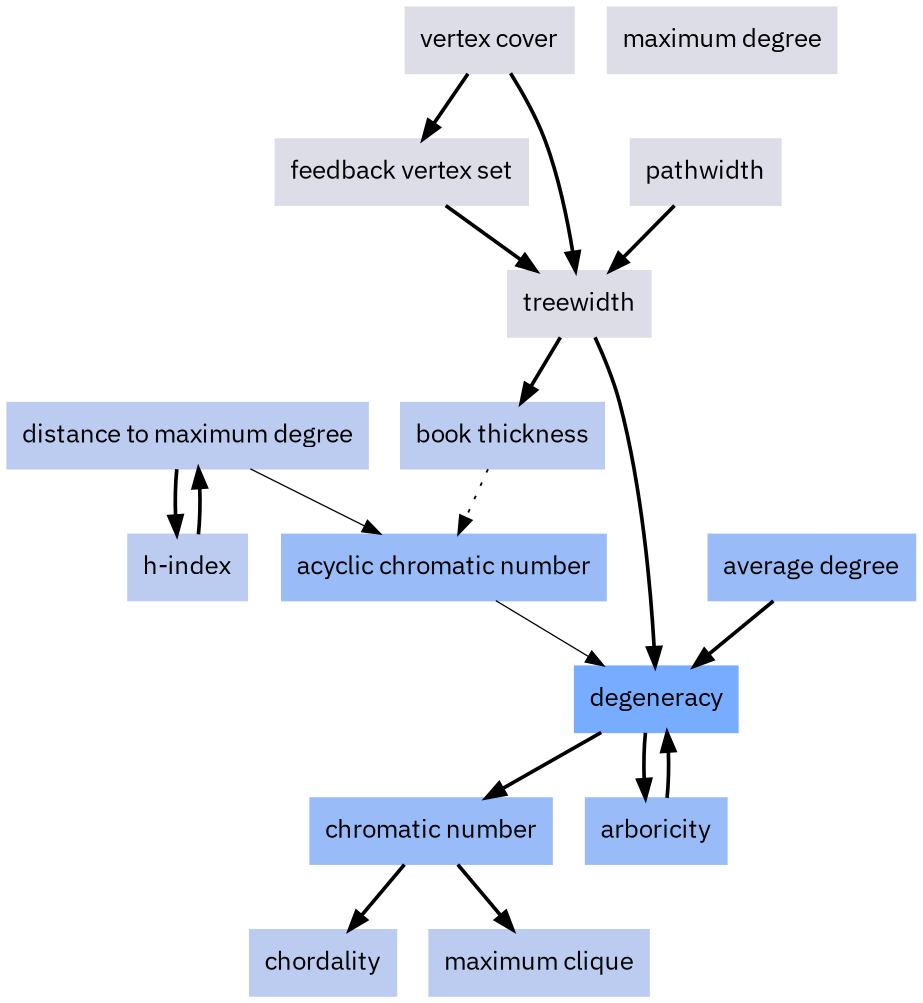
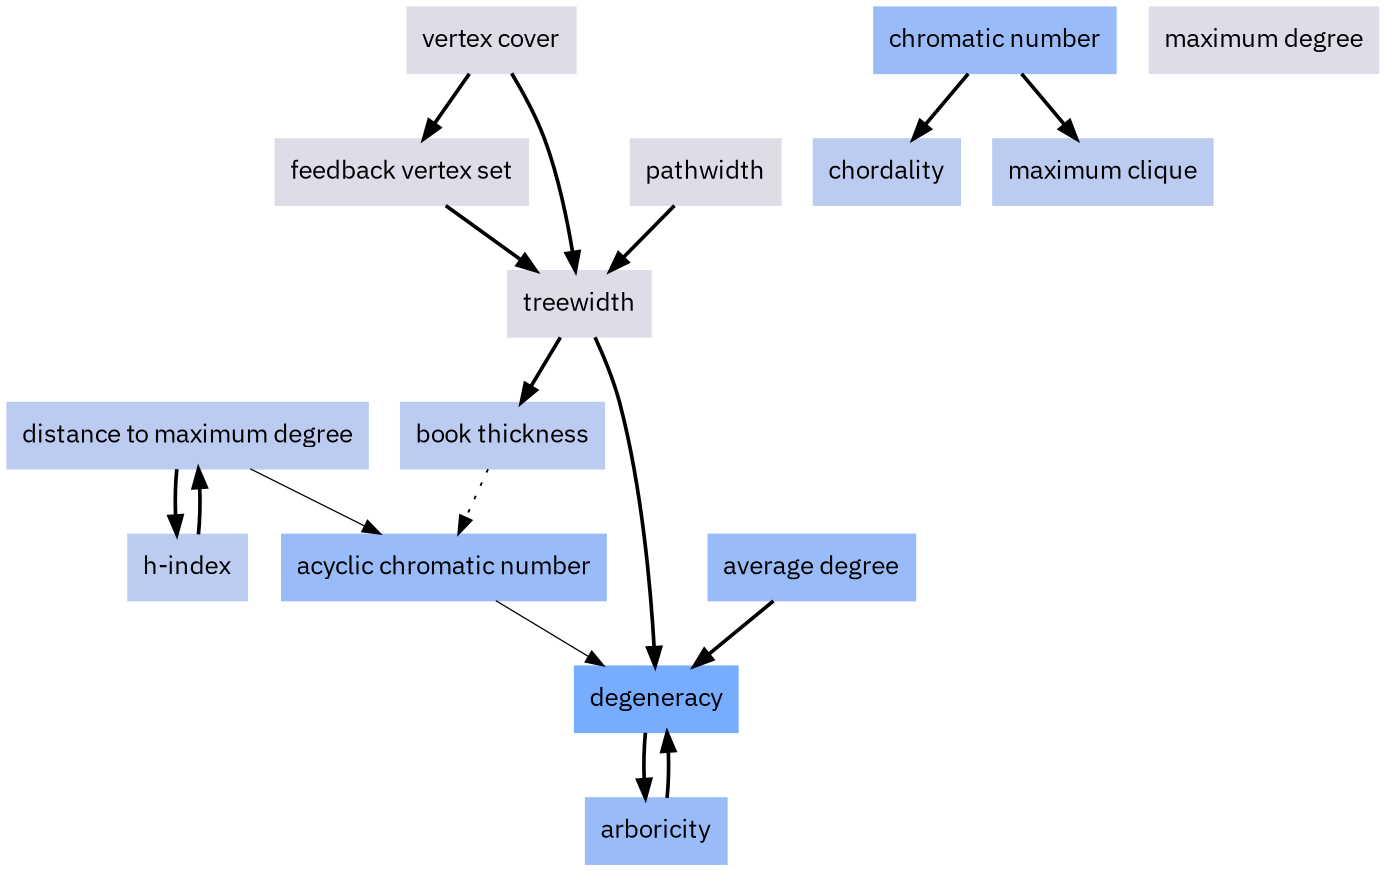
(552, 761) -> none
